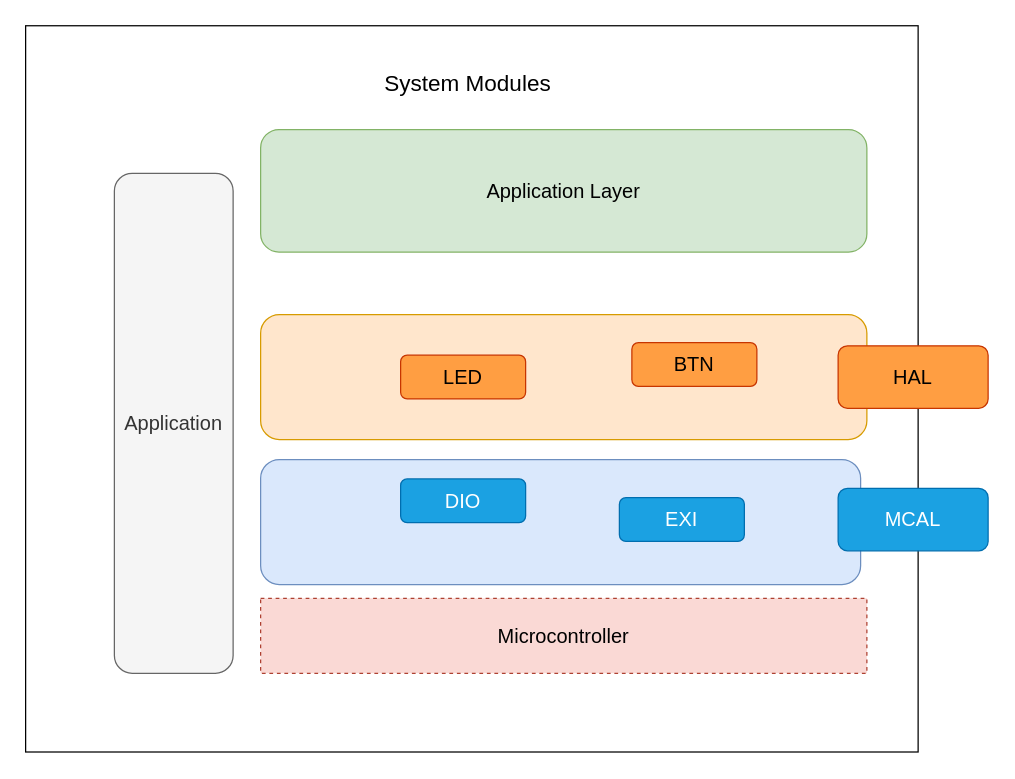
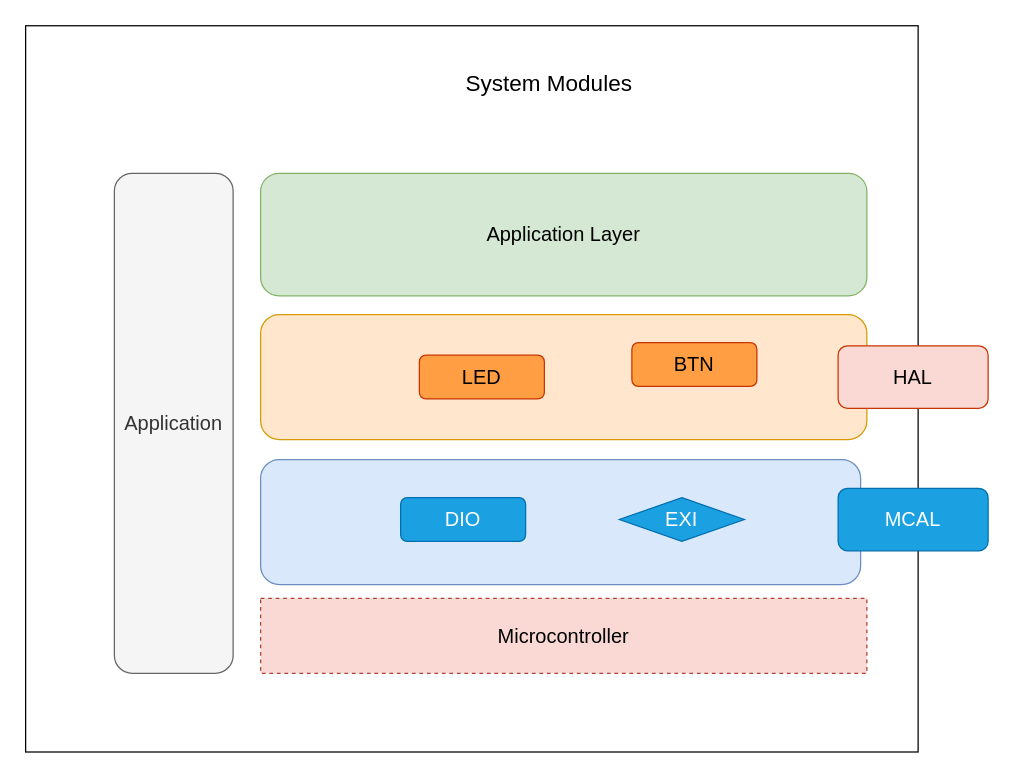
(468, 84) -> (549, 84)
(564, 191) -> (564, 234)
(463, 377) -> (482, 377)
(913, 377) -> (913, 377)
(463, 501) -> (463, 519)
(682, 519) -> (682, 519)
